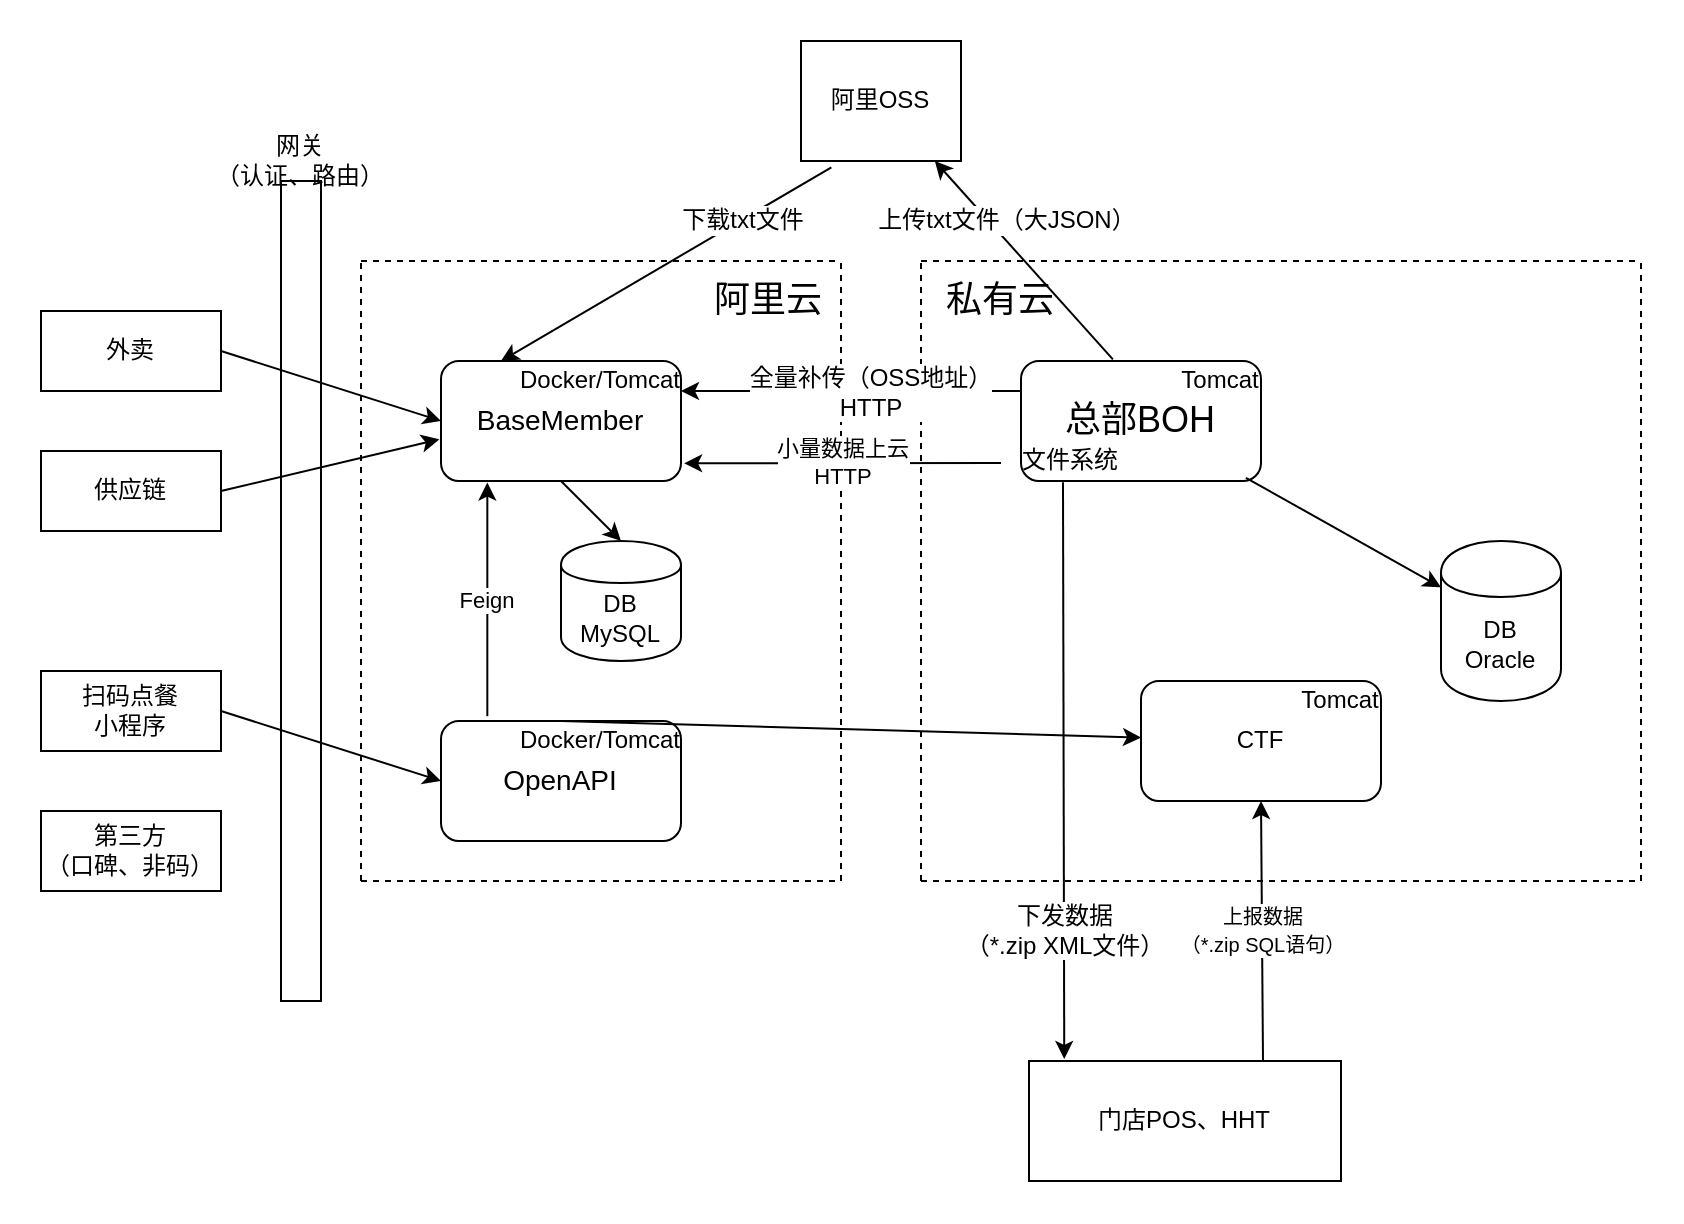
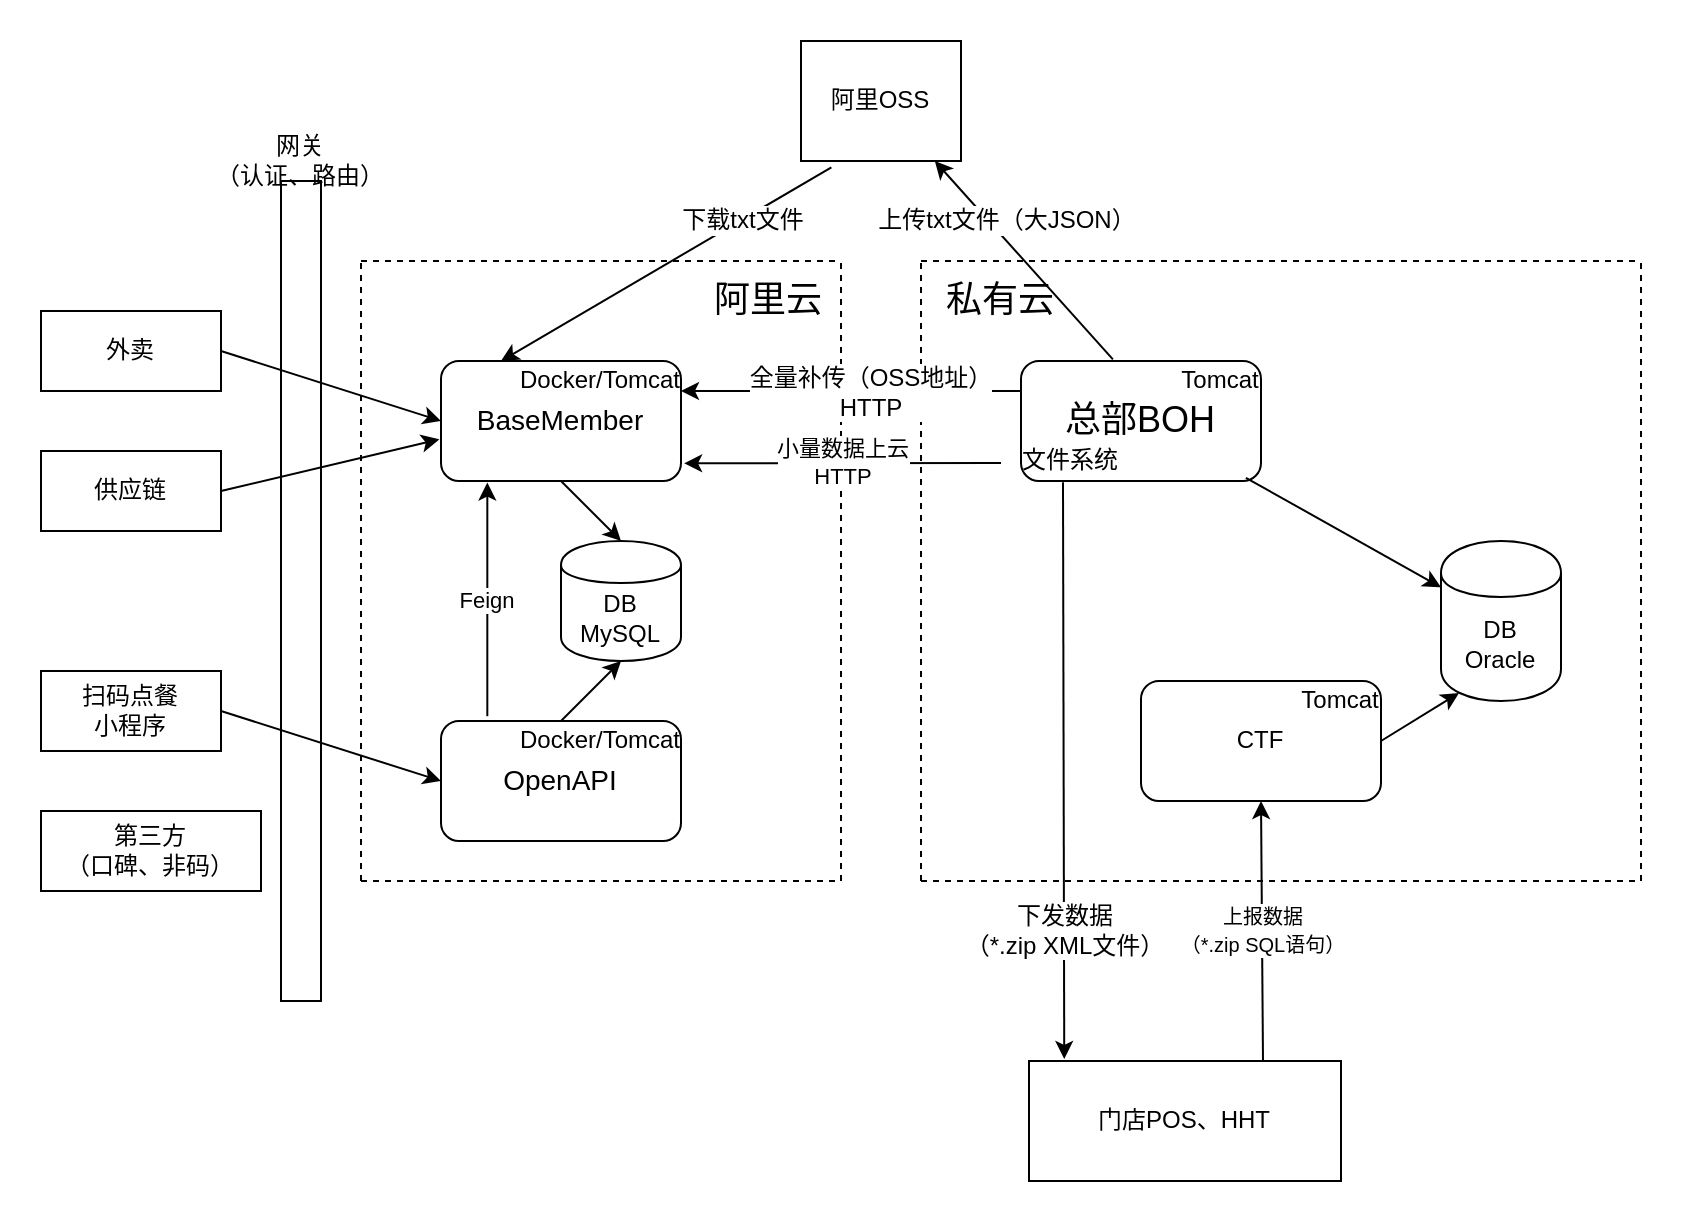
none -> (1415, 720)
(852, 729) -> (587, 696)
(131, 851) -> (151, 851)
